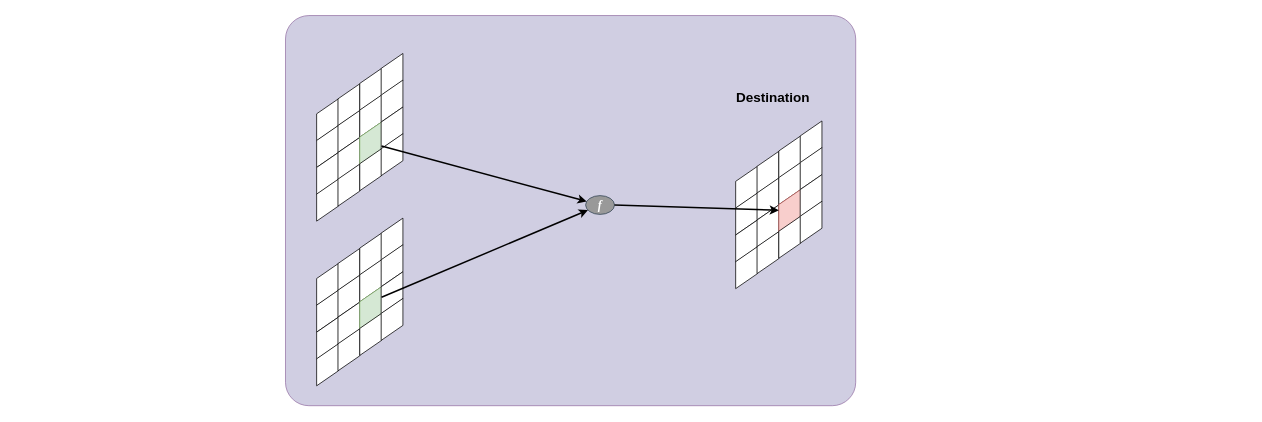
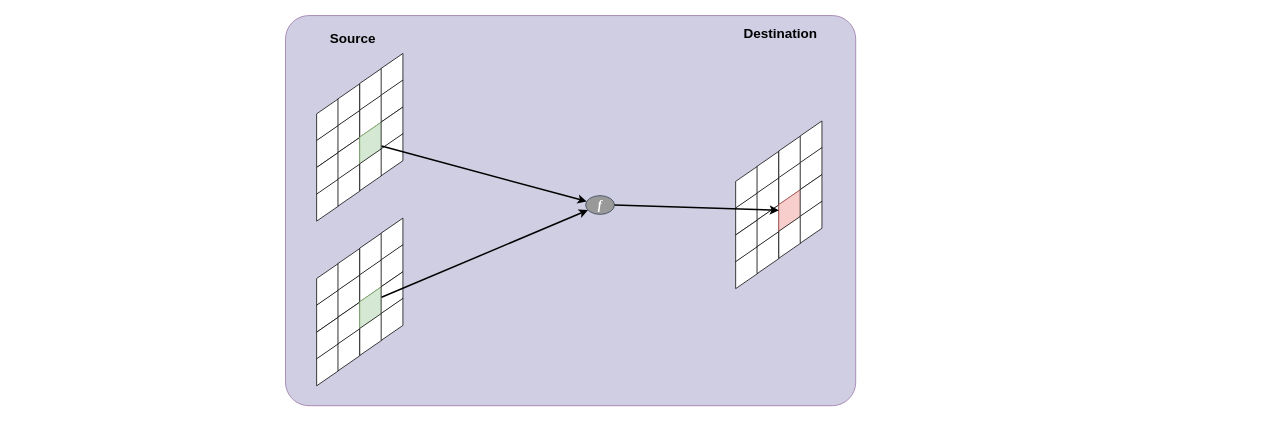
none -> (353, 38)
(773, 98) -> (780, 34)
